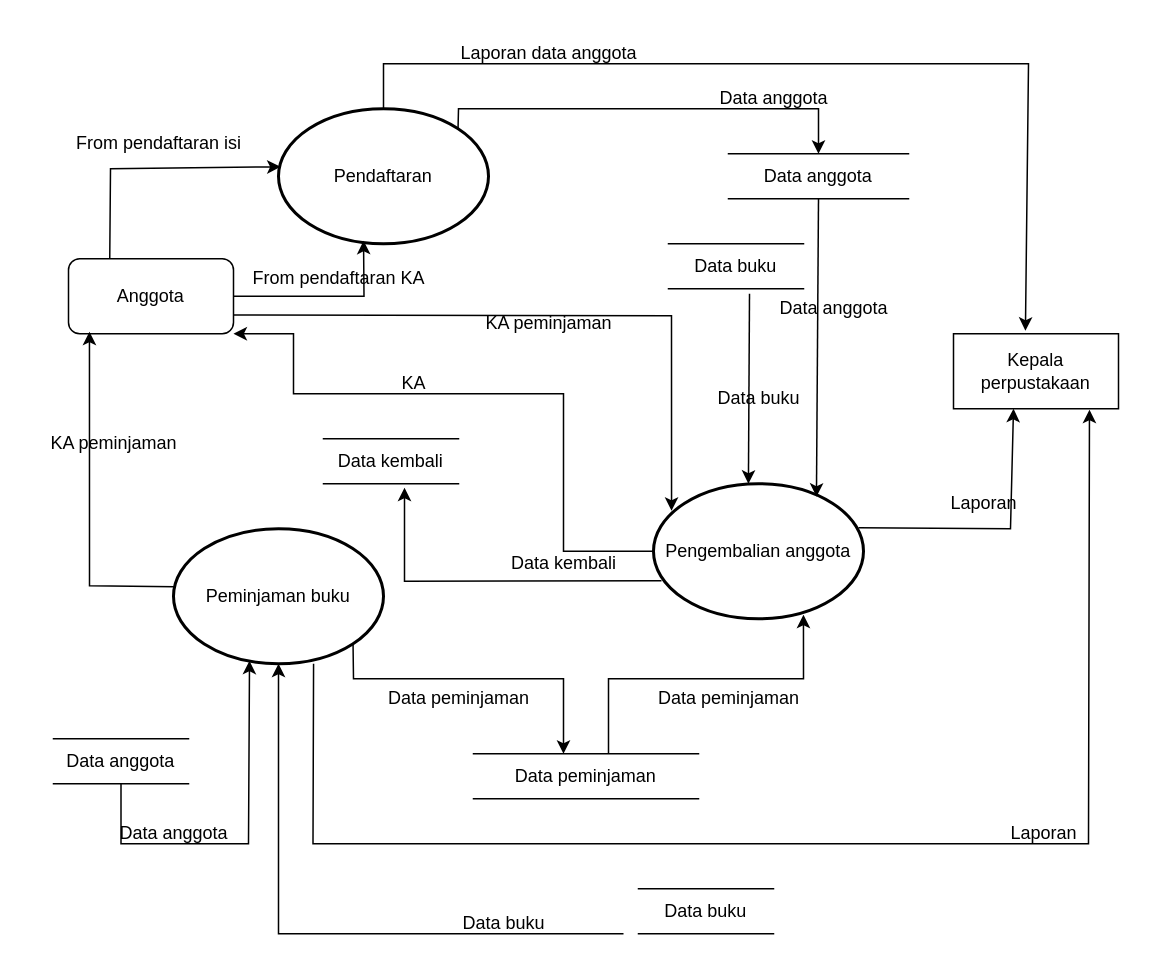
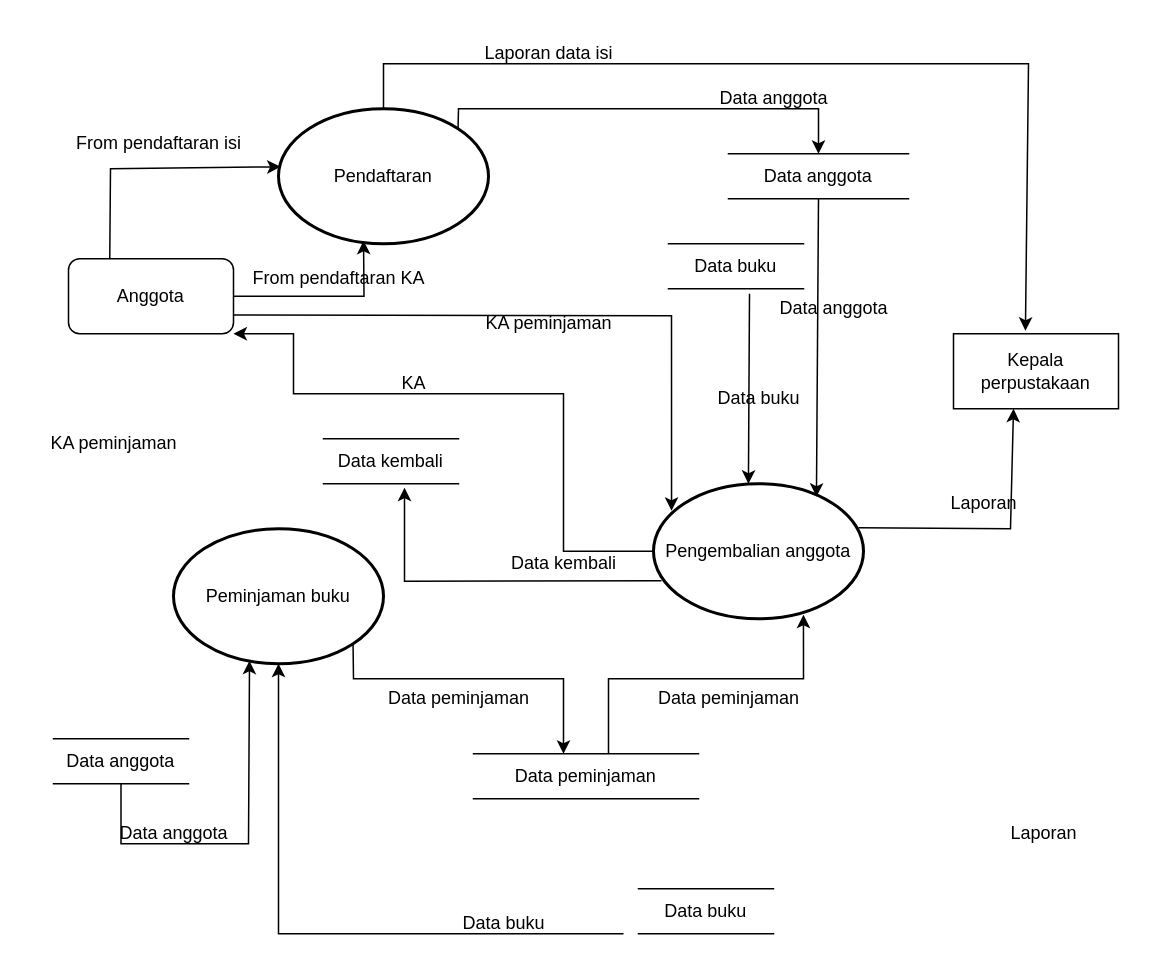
(549, 53) -> (549, 53)
(89, 507) -> none
(822, 844) -> none
